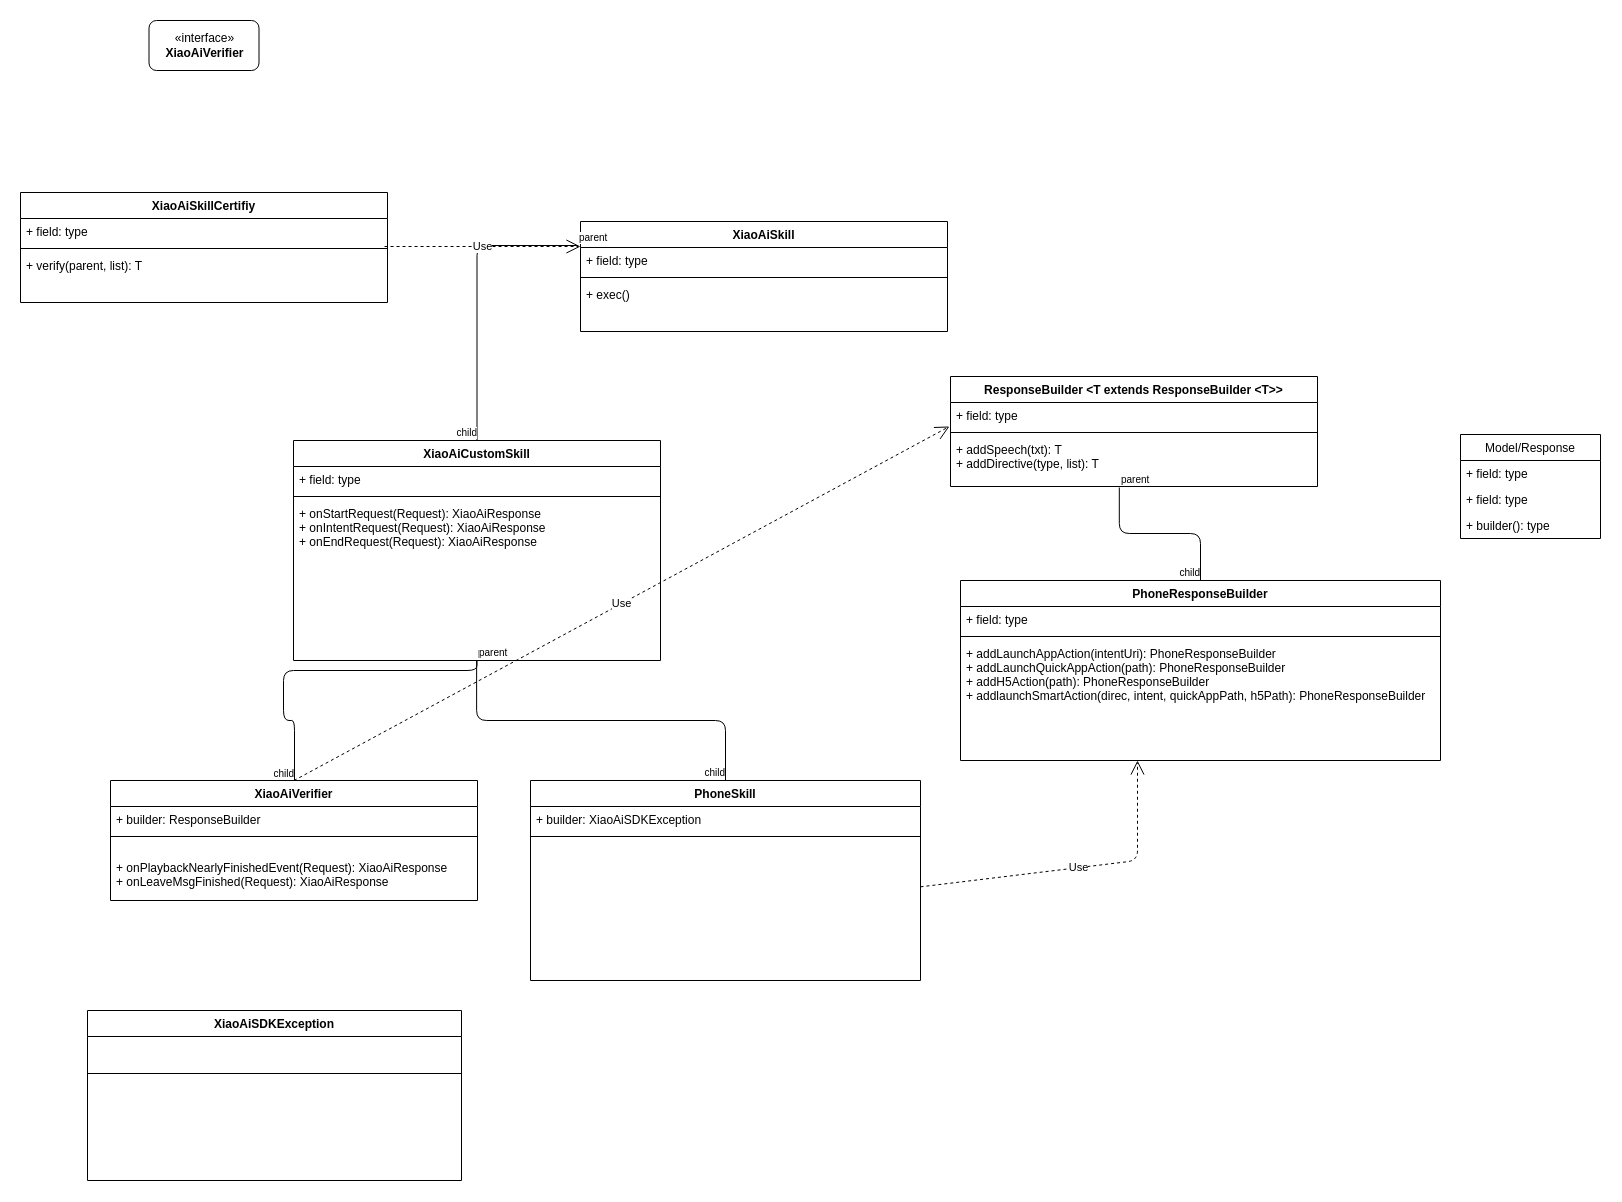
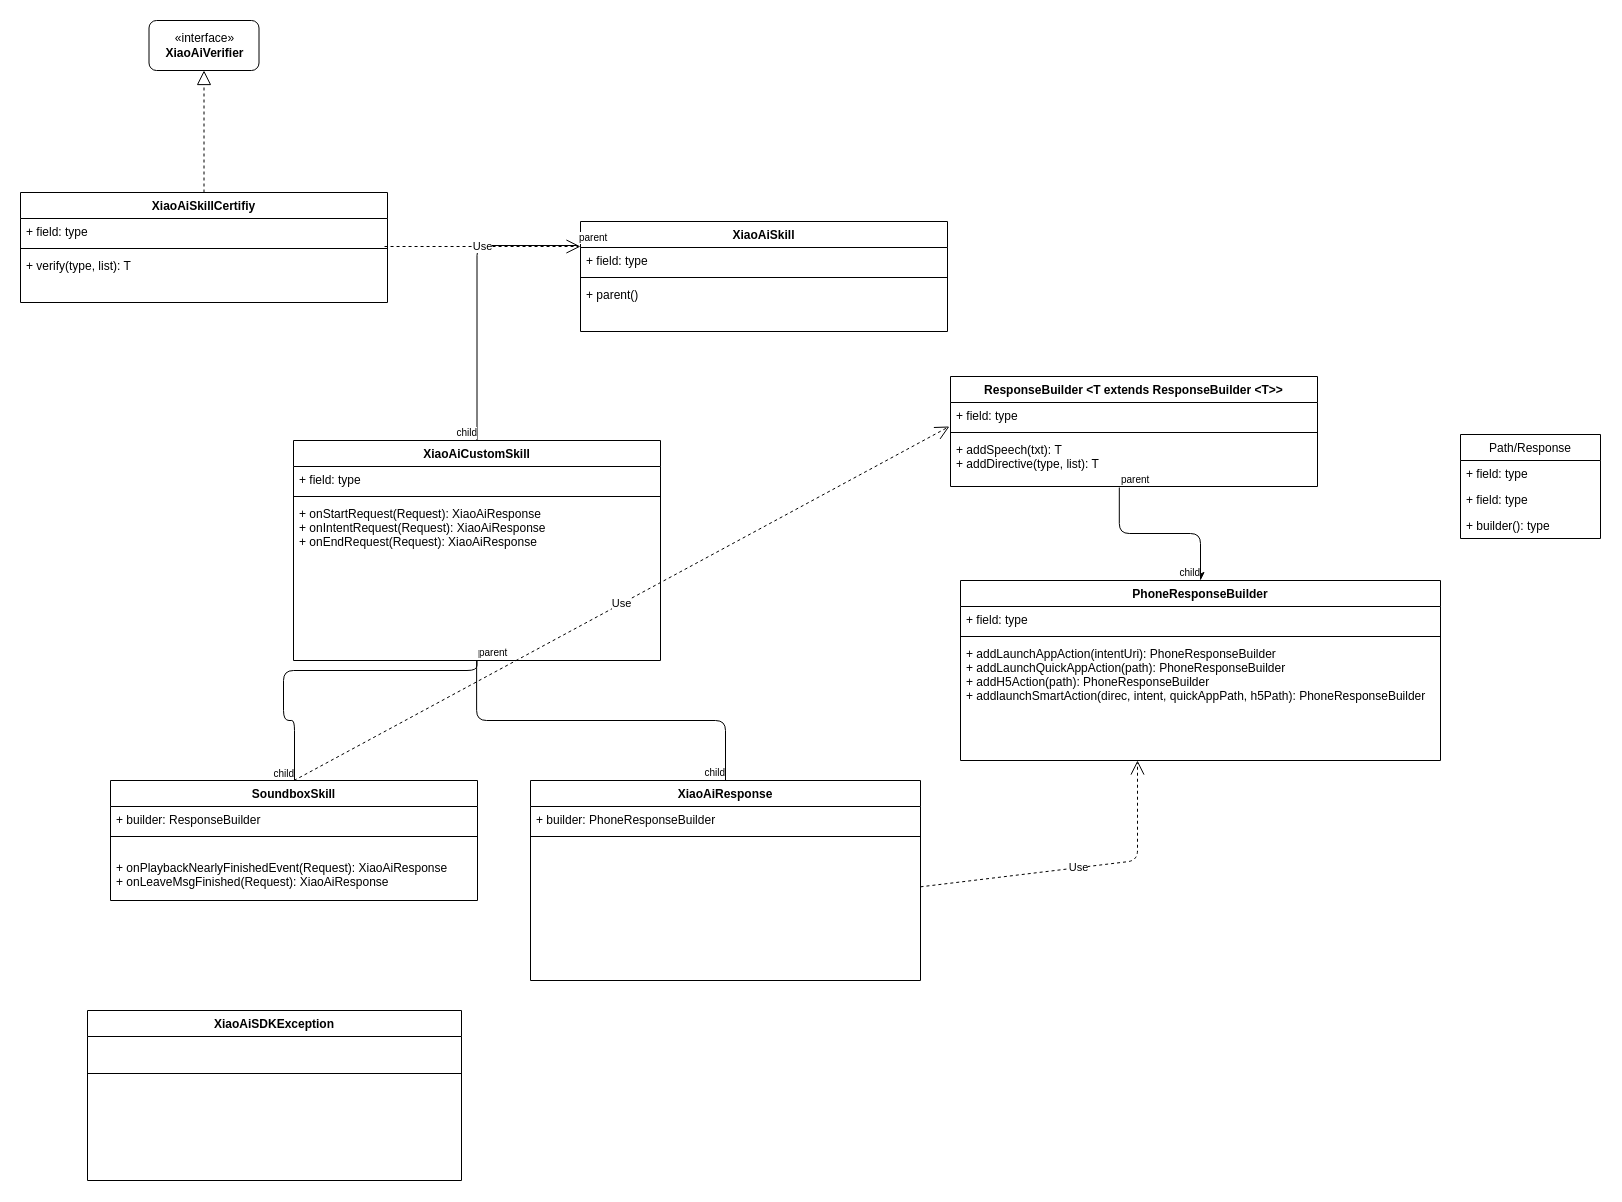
none -> (204, 139)
(98, 266) -> (91, 266)
(611, 295) -> (618, 295)
(1530, 448) -> (1530, 448)
(1201, 575) -> (1201, 572)
(294, 794) -> (294, 794)
(725, 794) -> (725, 794)
(621, 820) -> (629, 820)
